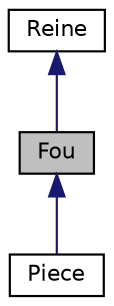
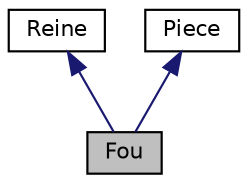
(57, 226) -> (153, 102)
